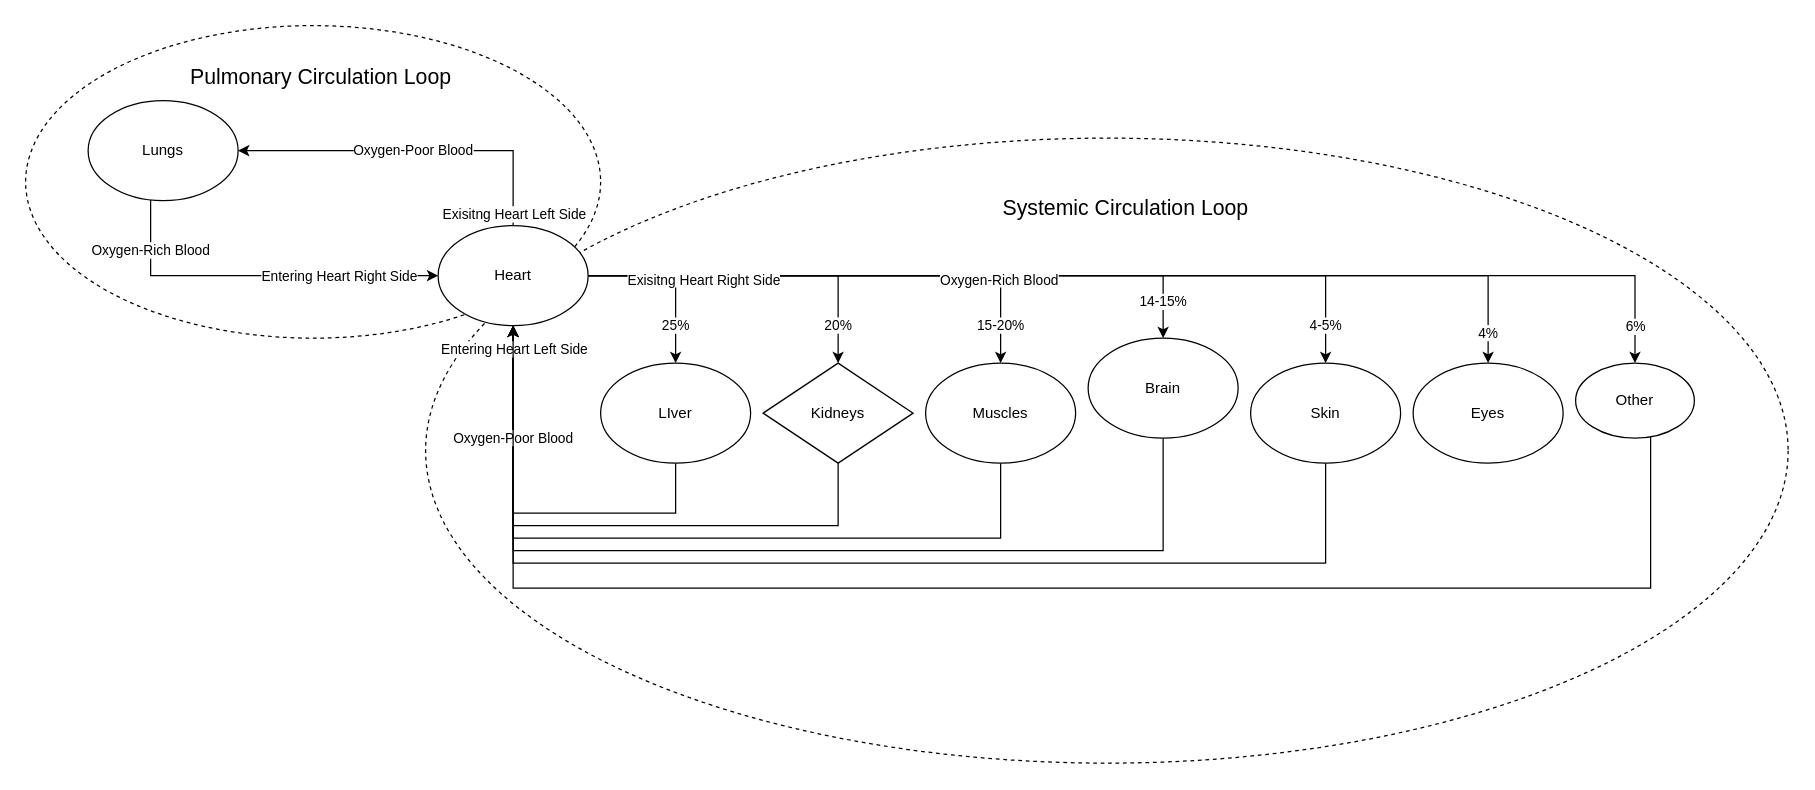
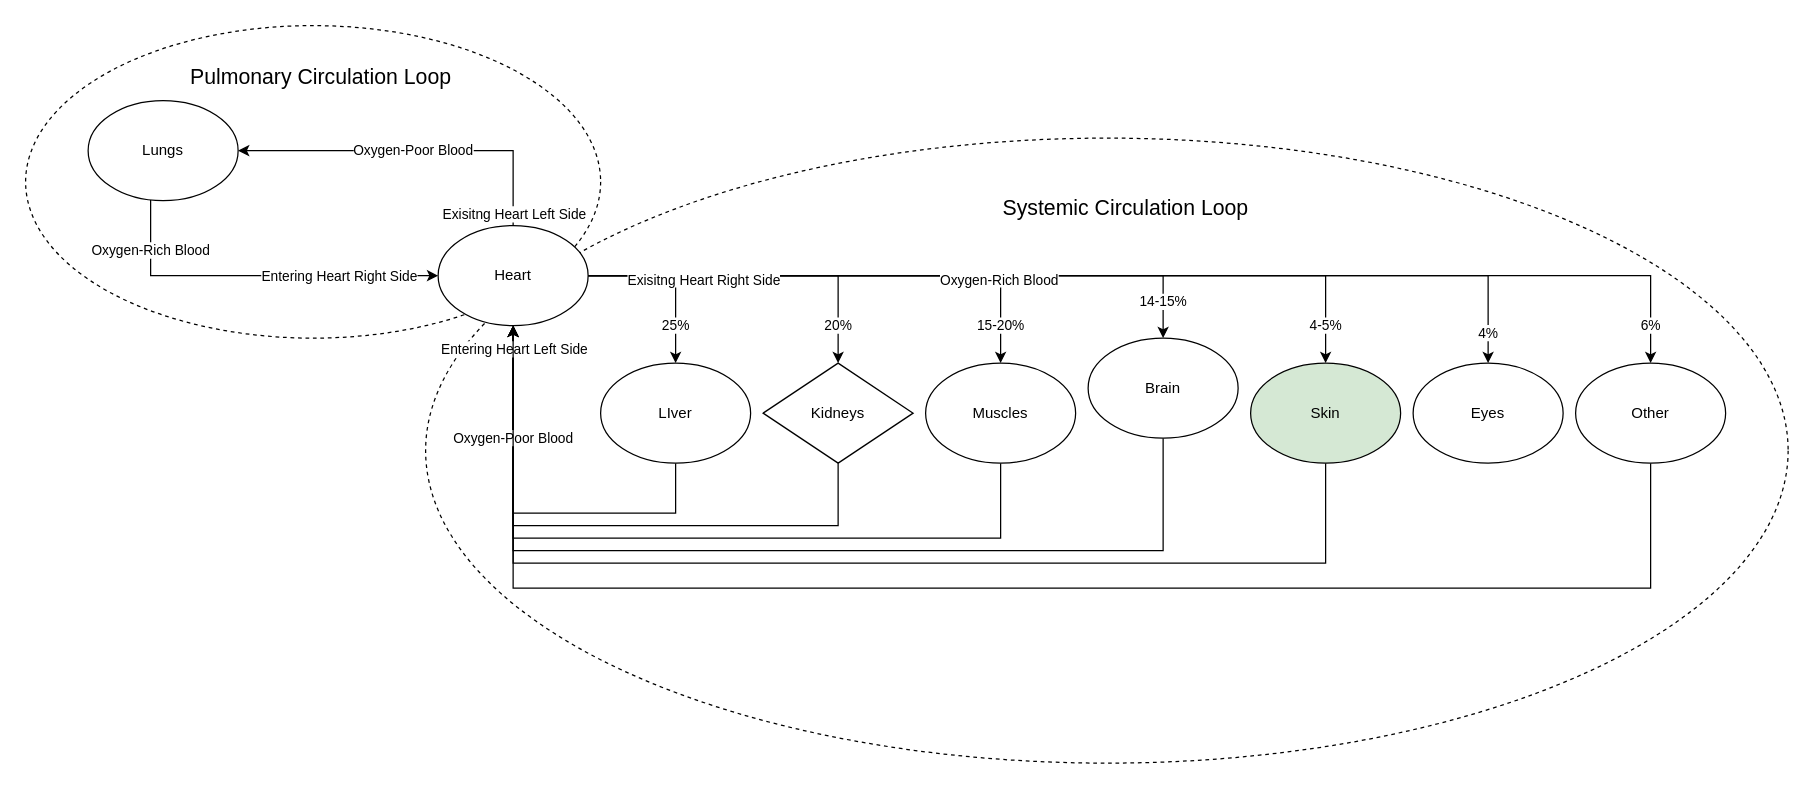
(1635, 401) -> (1651, 413)
(1326, 413) -> (1326, 413)
